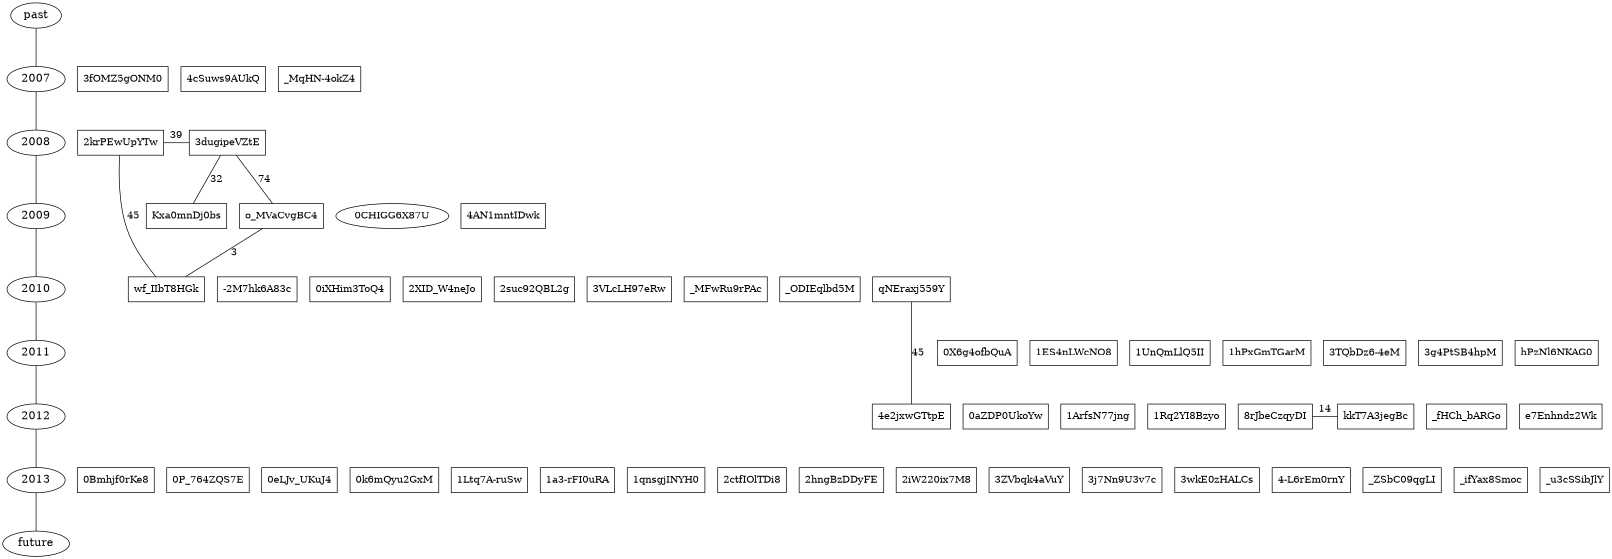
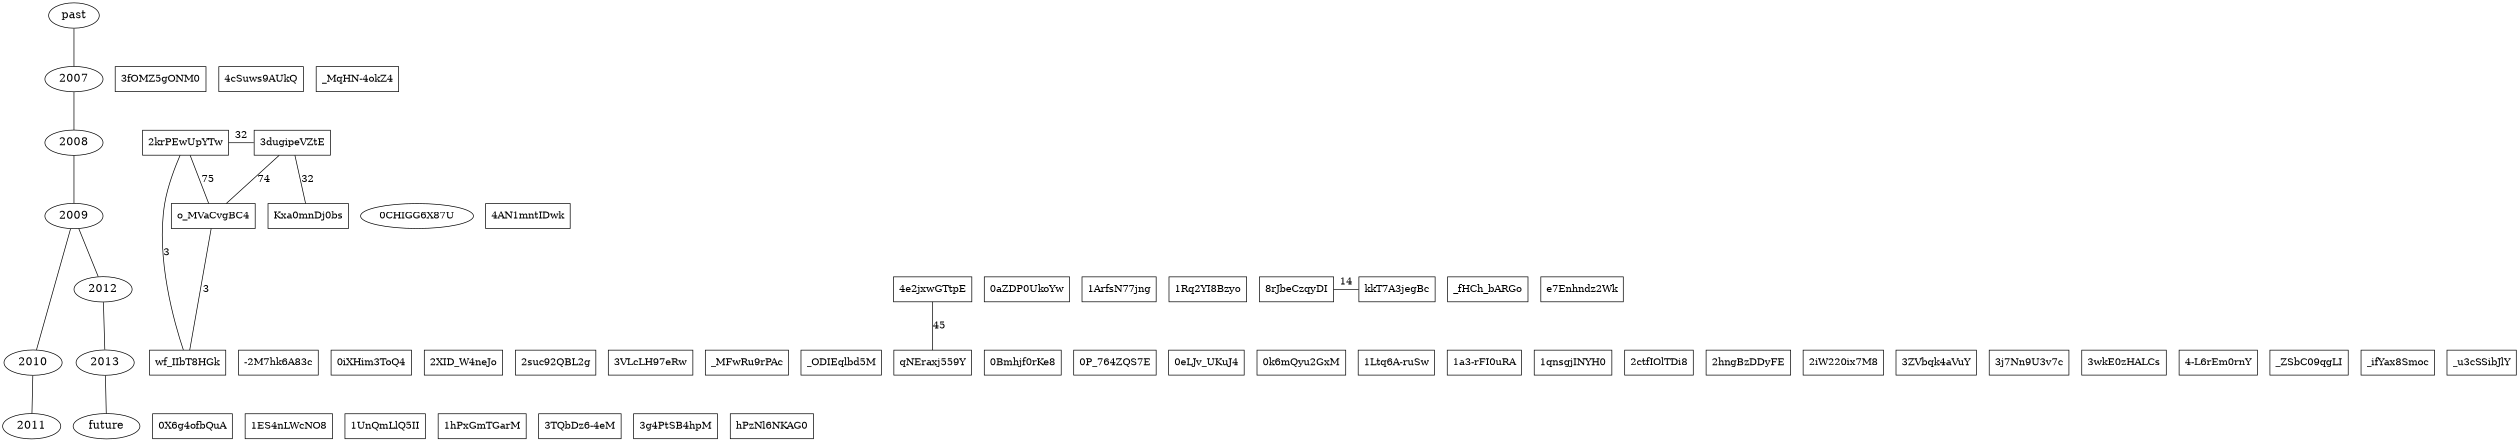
(176, 135) -> (241, 135)
none -> (199, 179)
(133, 216) -> (167, 253)
(36, 385) -> (89, 253)
(489, 480) -> (1396, 363)
